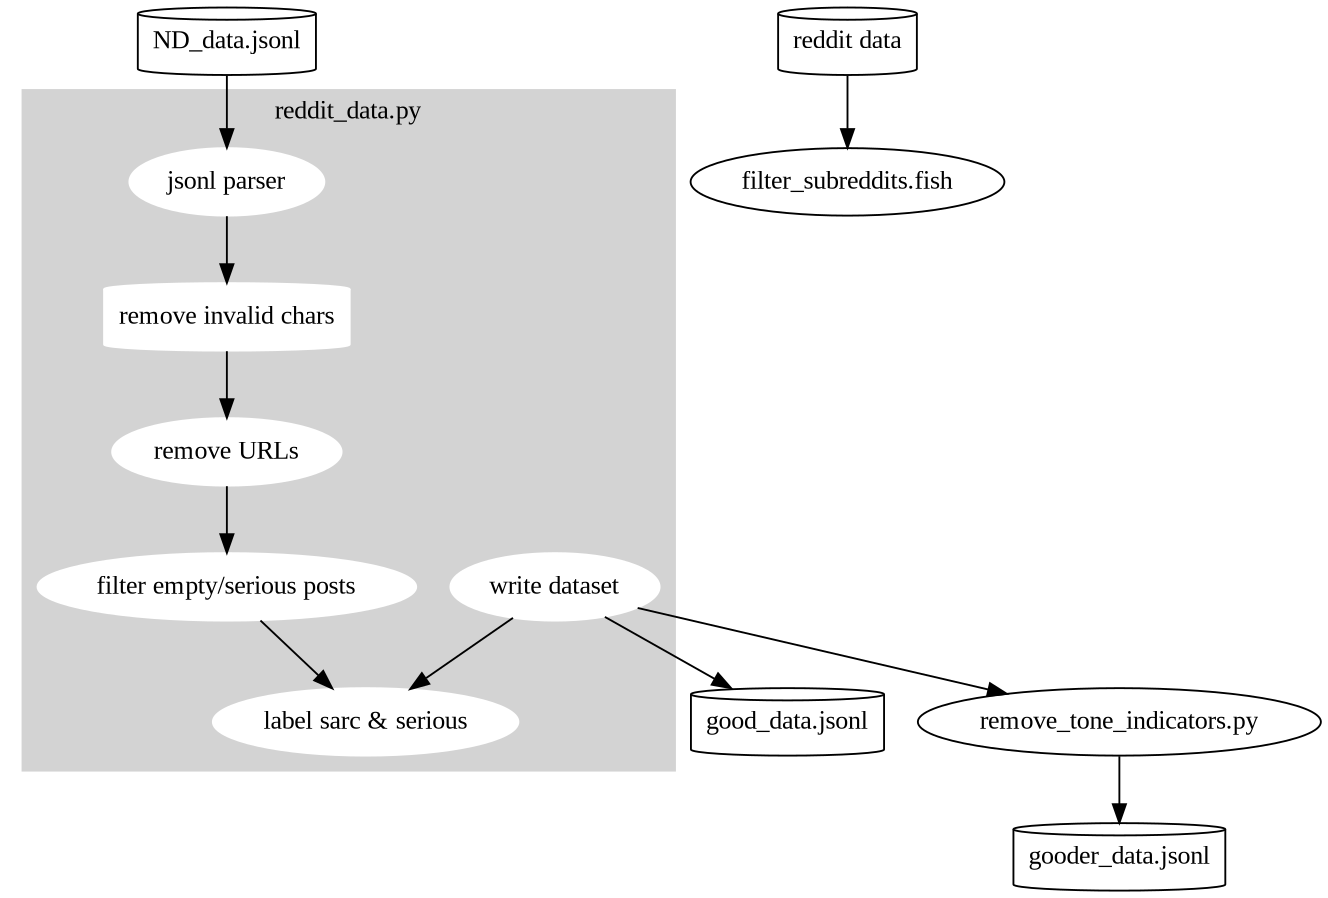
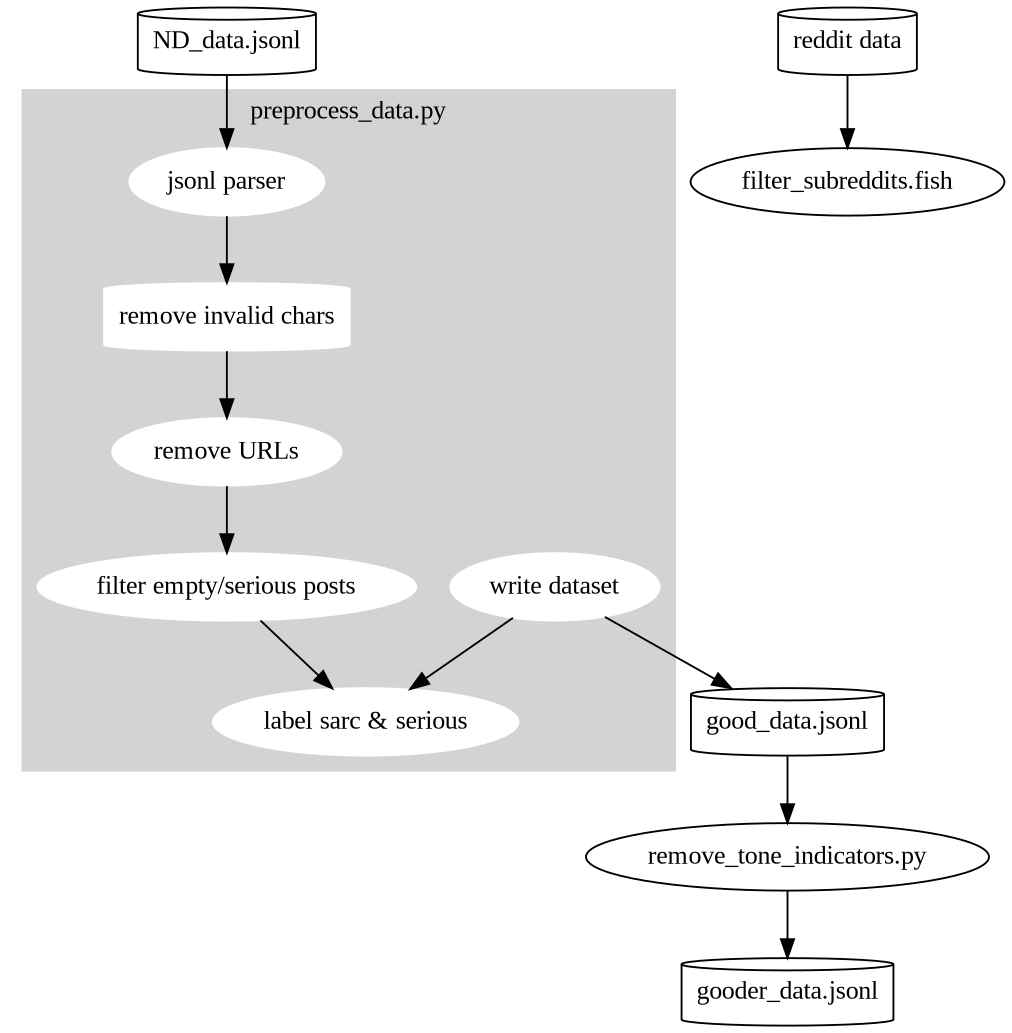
(349, 112) -> (349, 112)
(813, 649) -> (788, 780)
